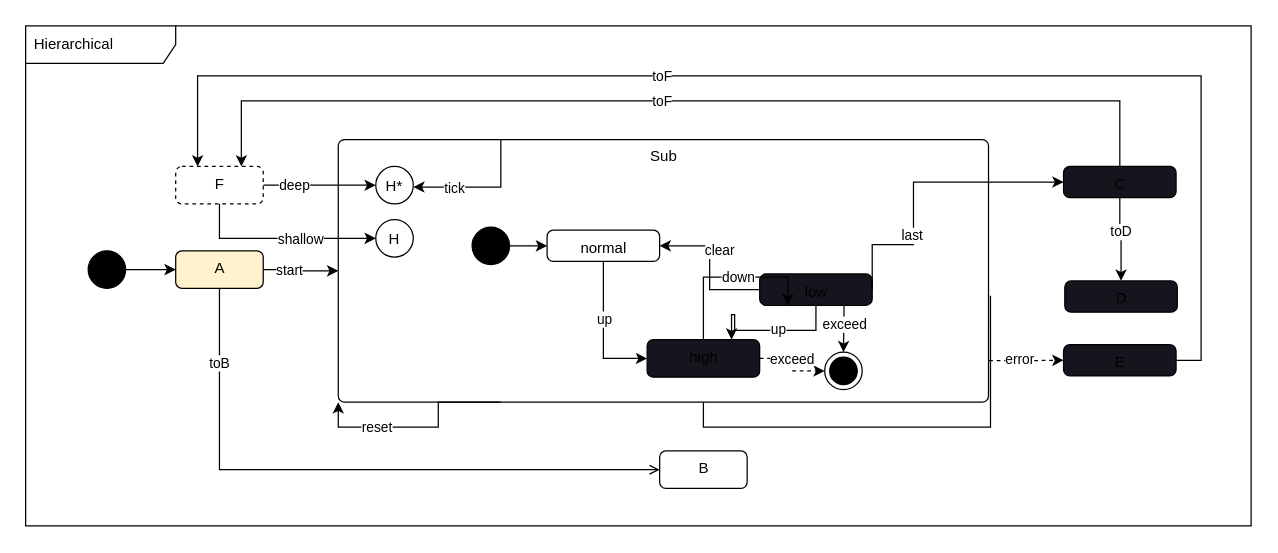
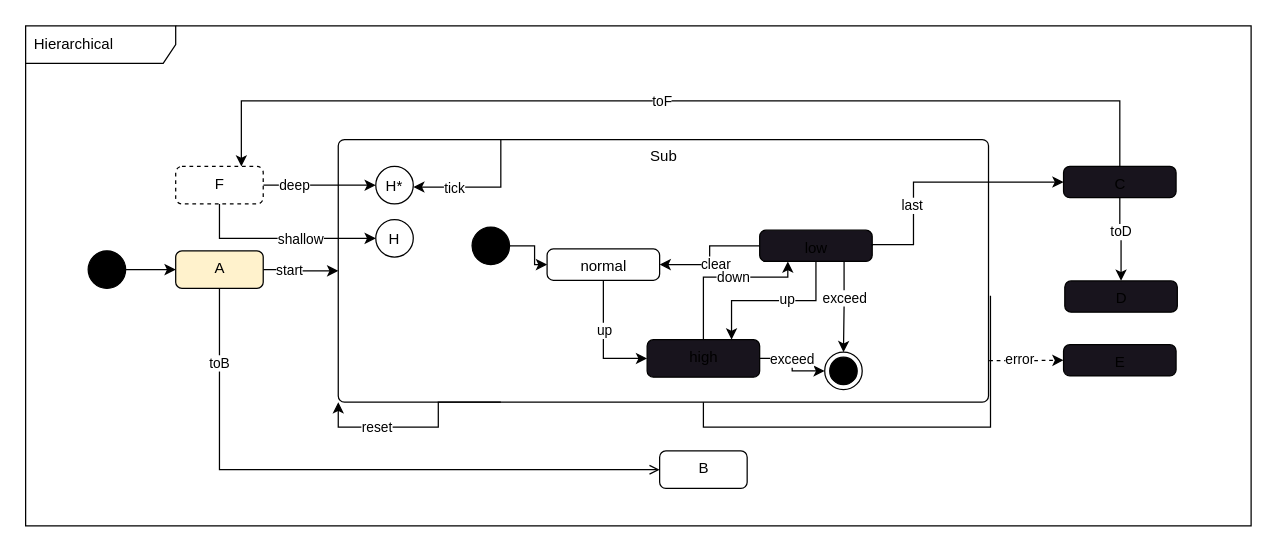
(813, 76) -> none
(603, 246) -> (603, 264)
(816, 289) -> (816, 246)
(802, 371) -> (802, 371)
